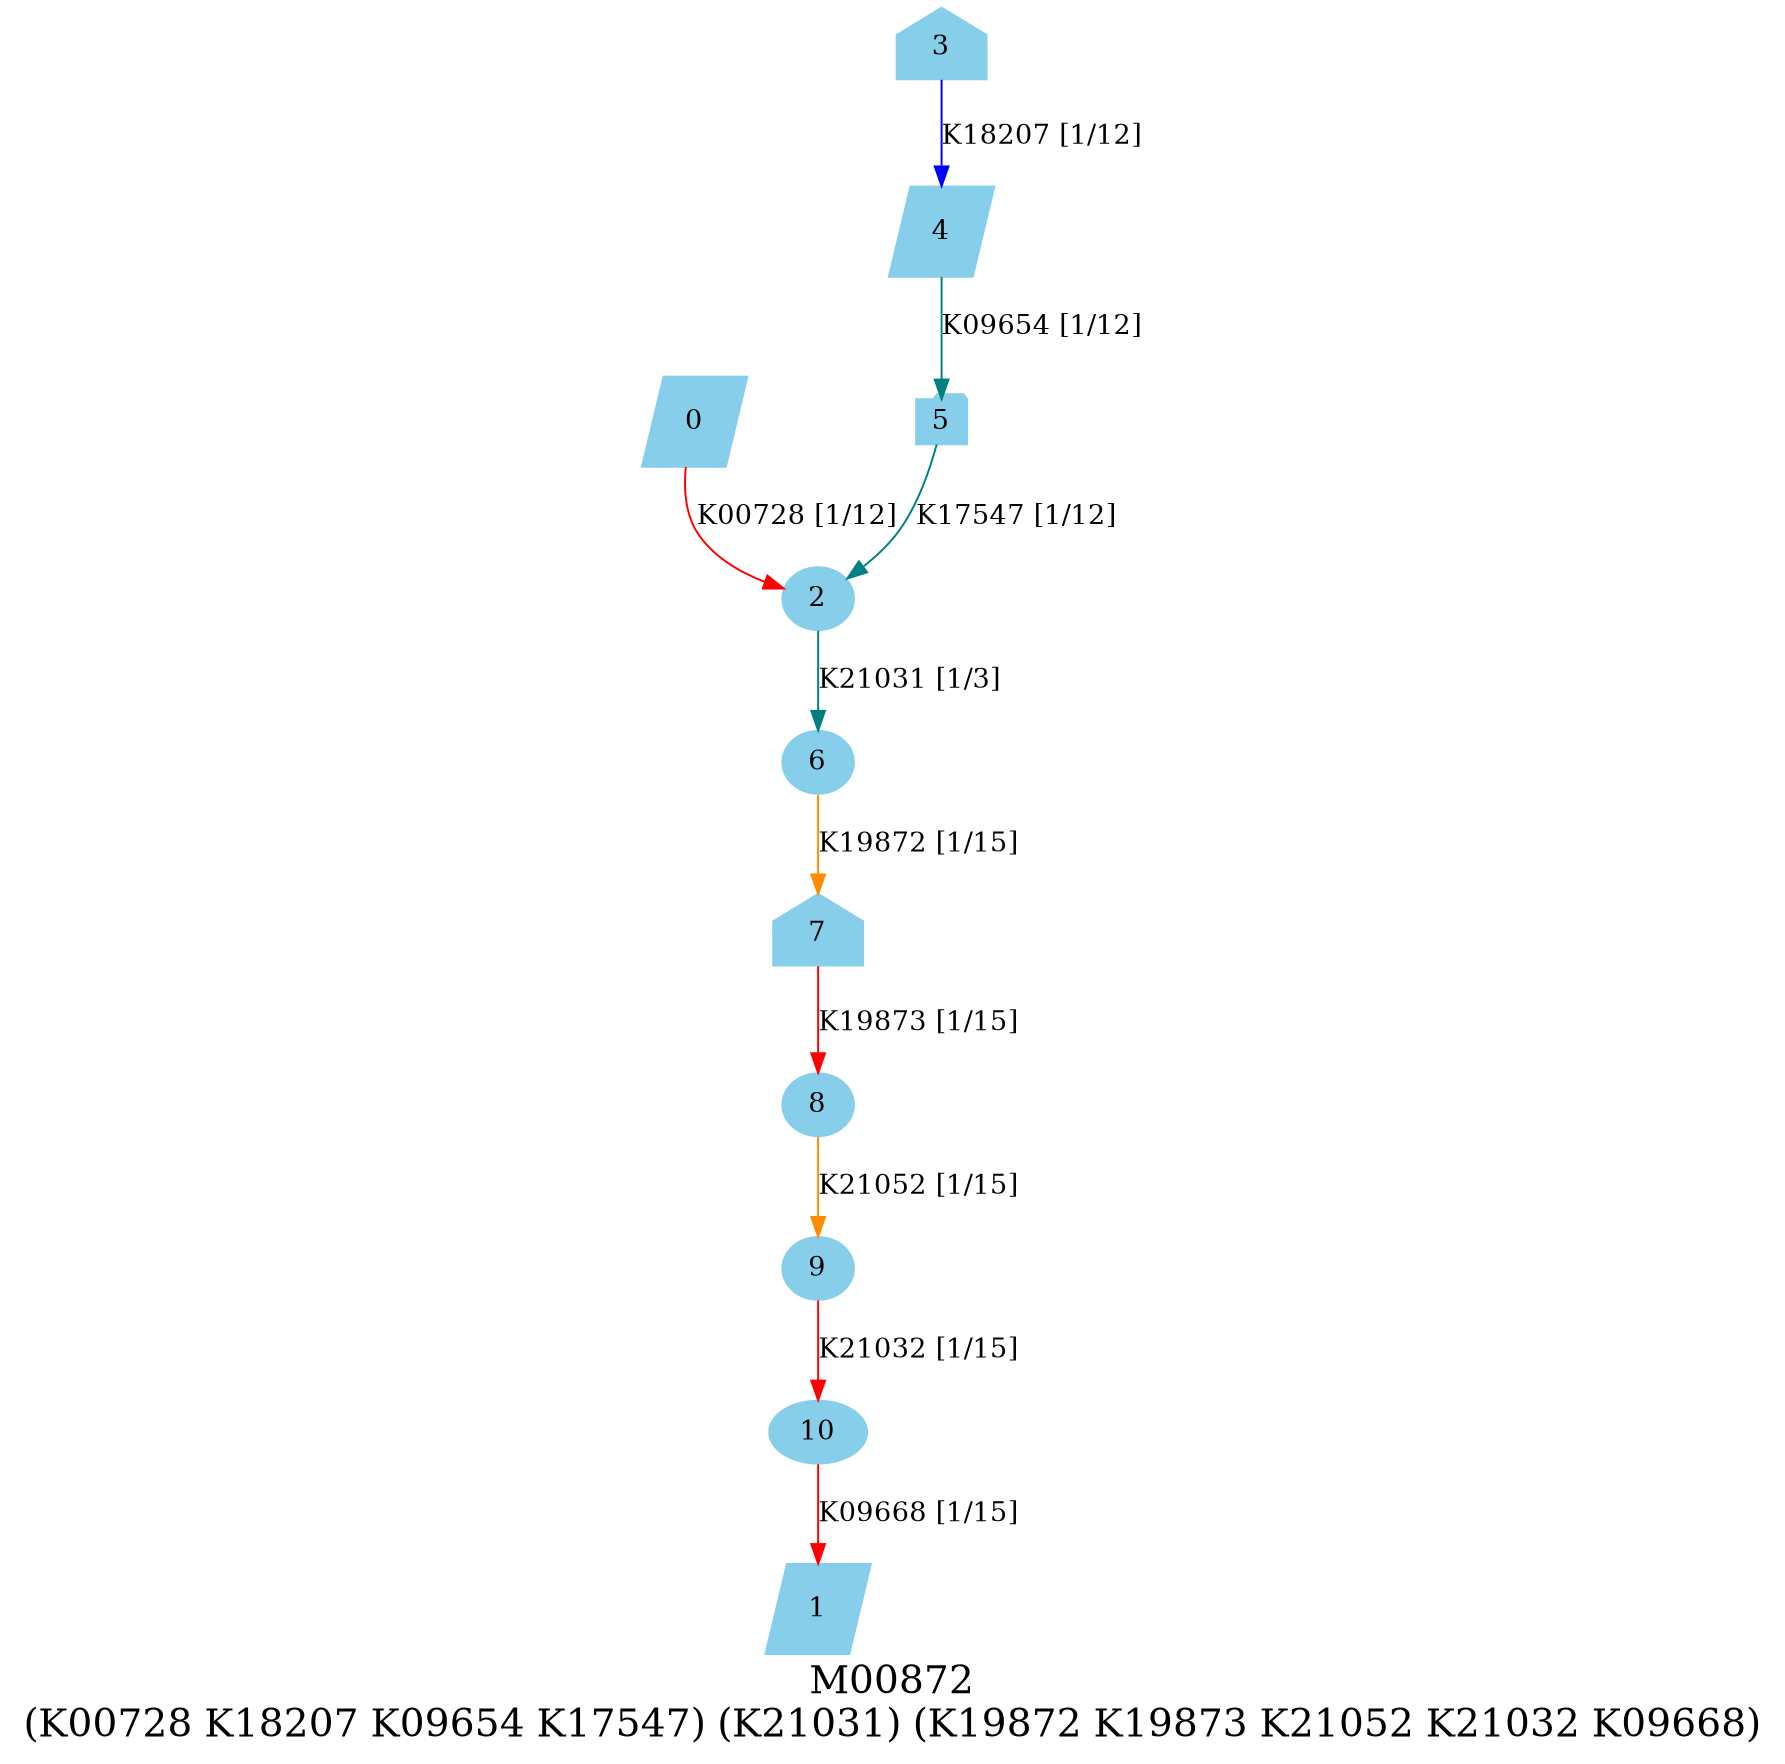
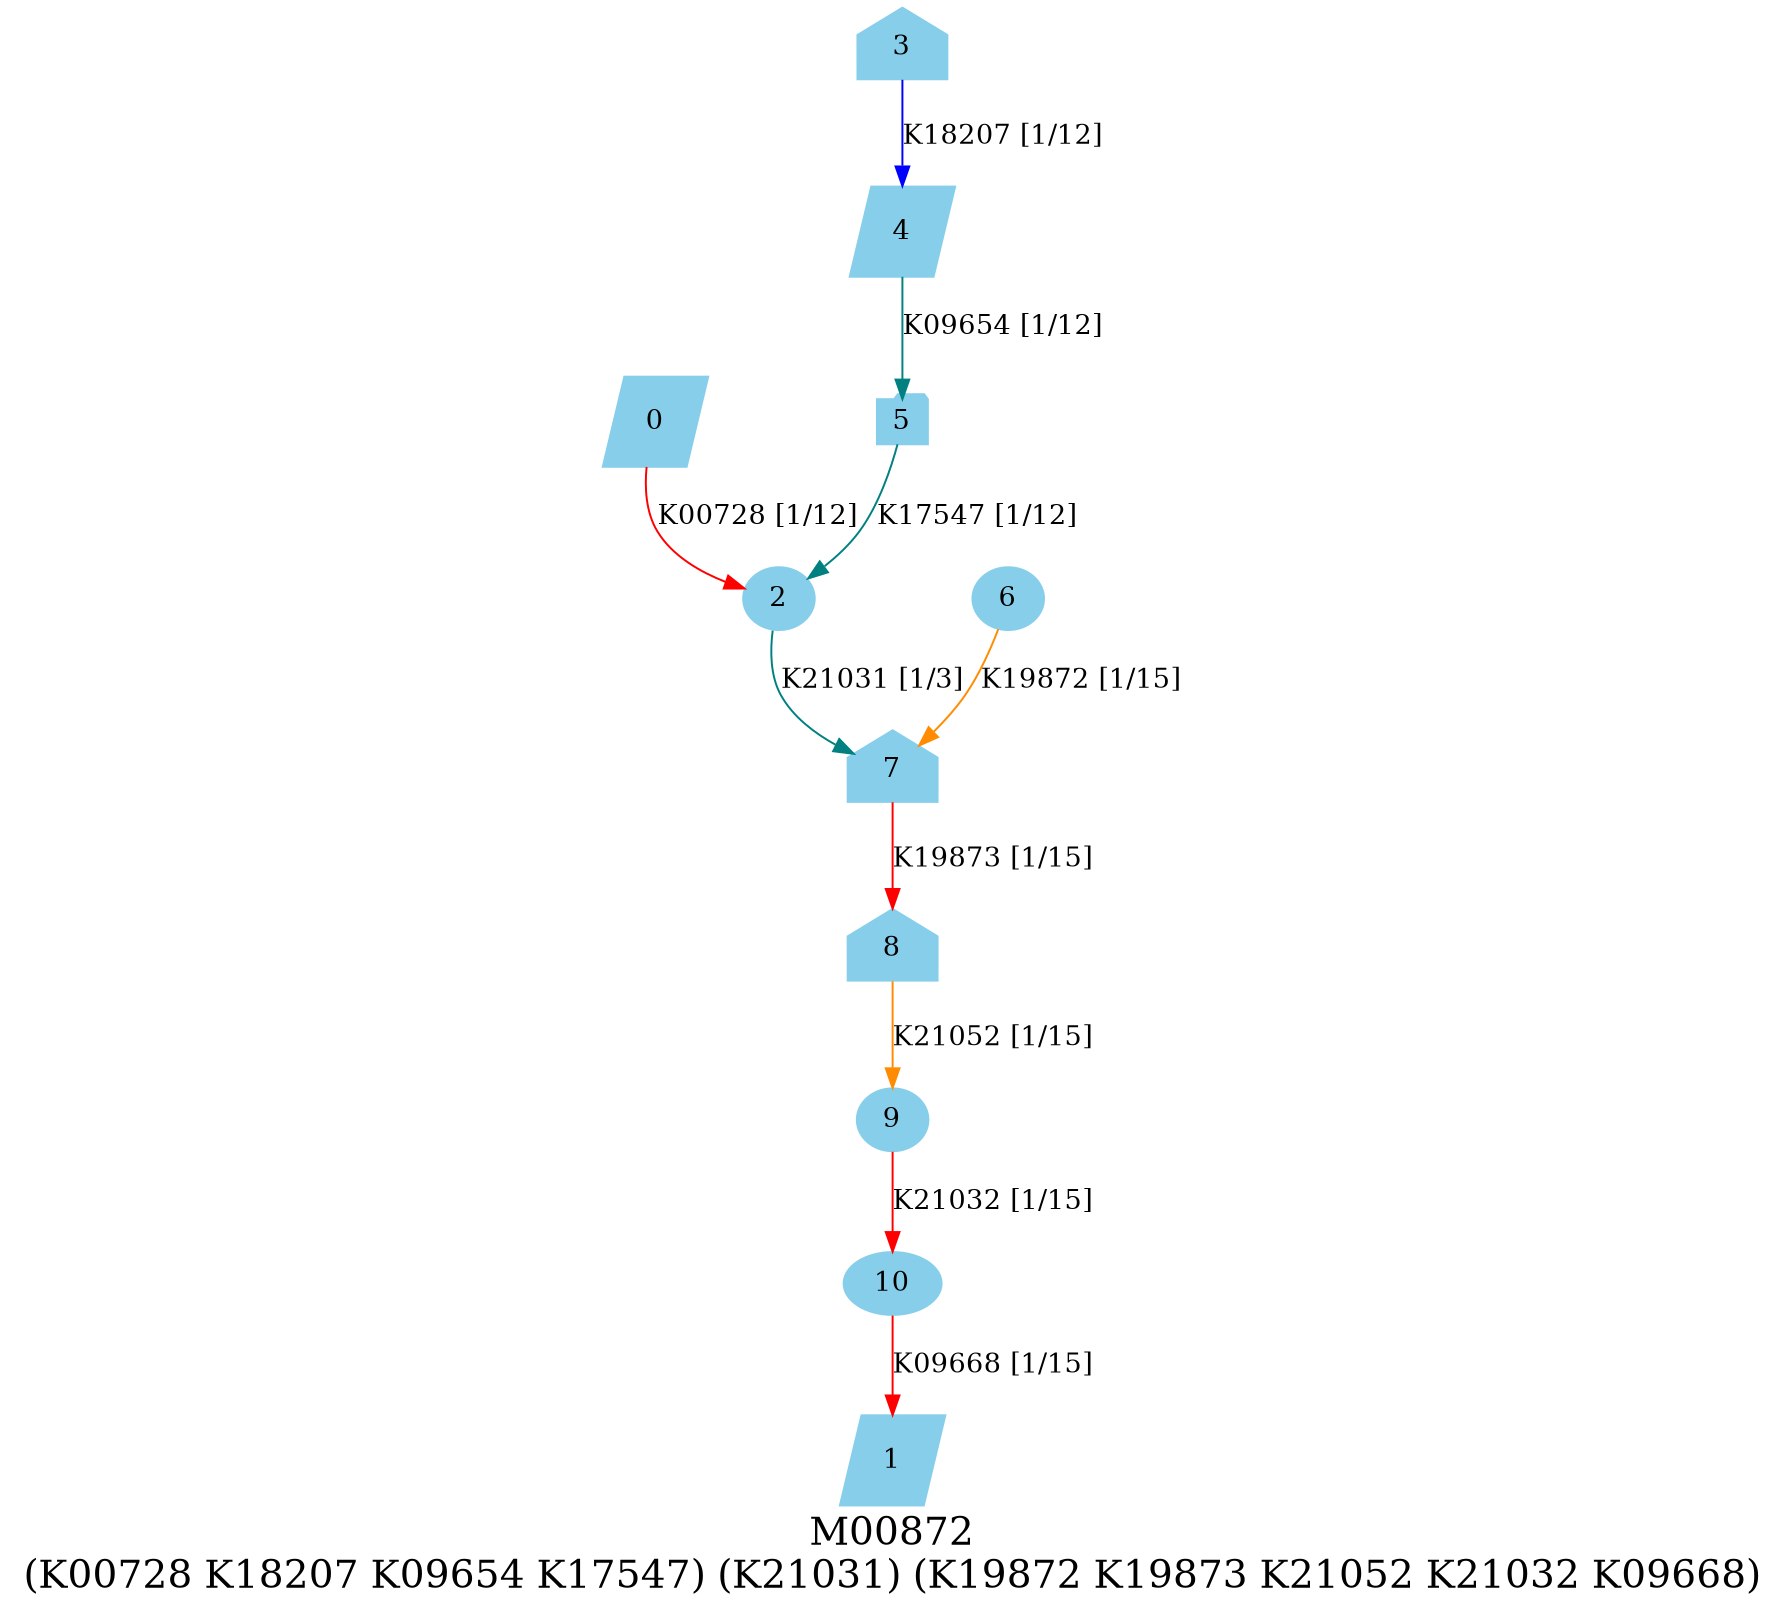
(818, 671) -> (783, 699)
(818, 1105) -> (893, 949)
